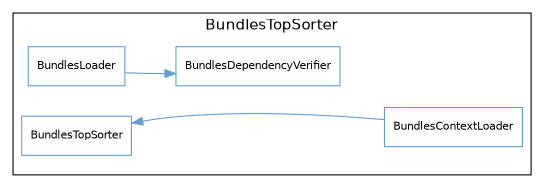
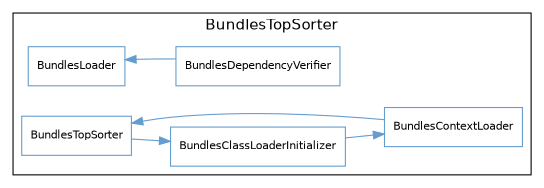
(145, 73) -> (156, 59)
none -> (258, 147)
